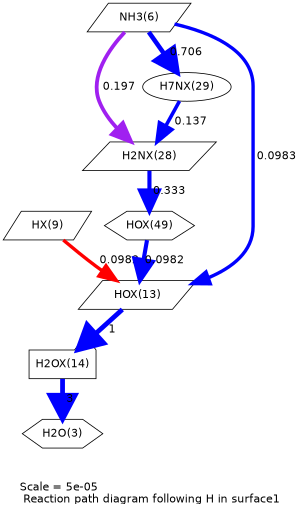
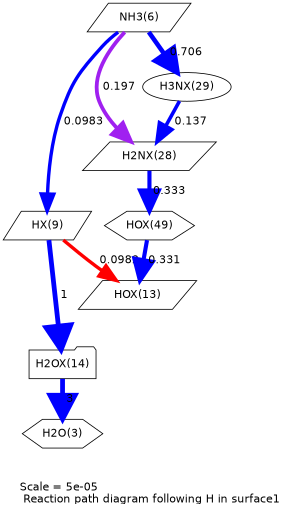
(187, 87) -> (187, 87)
(253, 139) -> (64, 104)
(163, 260) -> (163, 260)
(109, 322) -> (54, 283)
